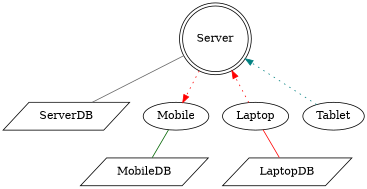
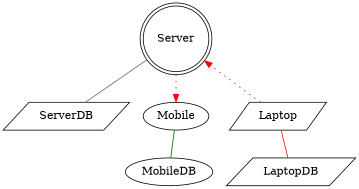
(256, 116) -> (278, 116)
(334, 116) -> none
(144, 172) -> (169, 172)
